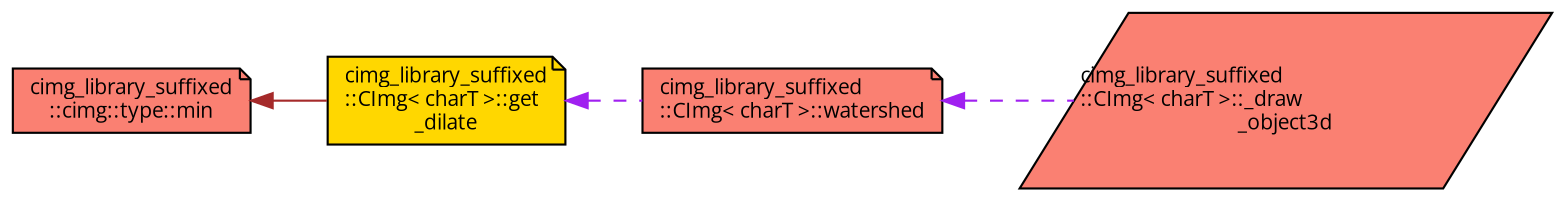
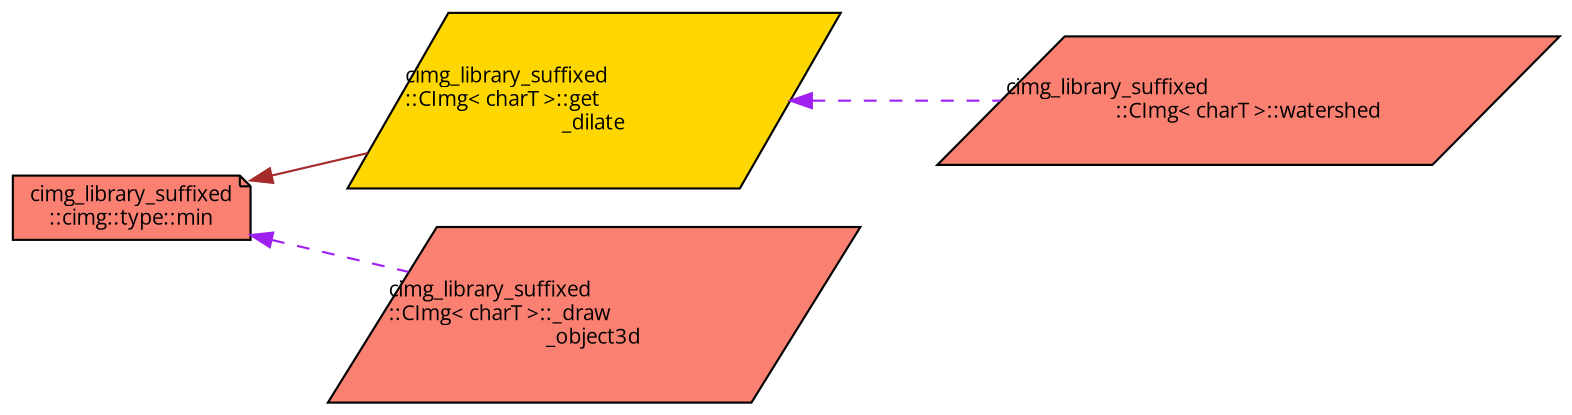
(447, 101) -> (594, 101)
(792, 101) -> (1249, 101)
(1019, 101) -> (340, 256)
